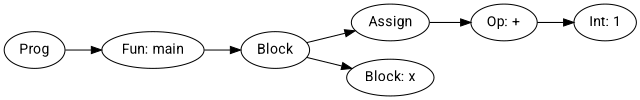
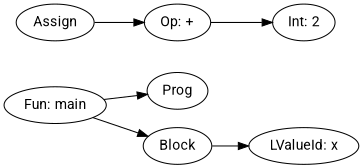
(605, 22) -> (304, 22)
(326, 38) -> none
(78, 50) -> (121, 97)
(390, 78) -> (304, 146)
